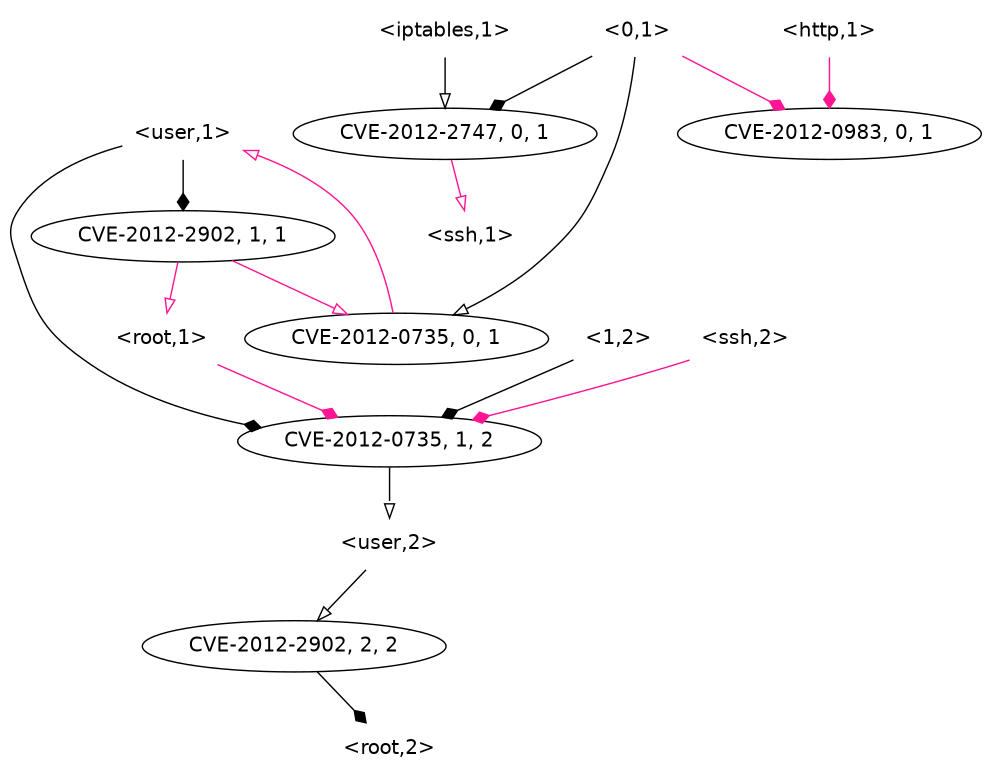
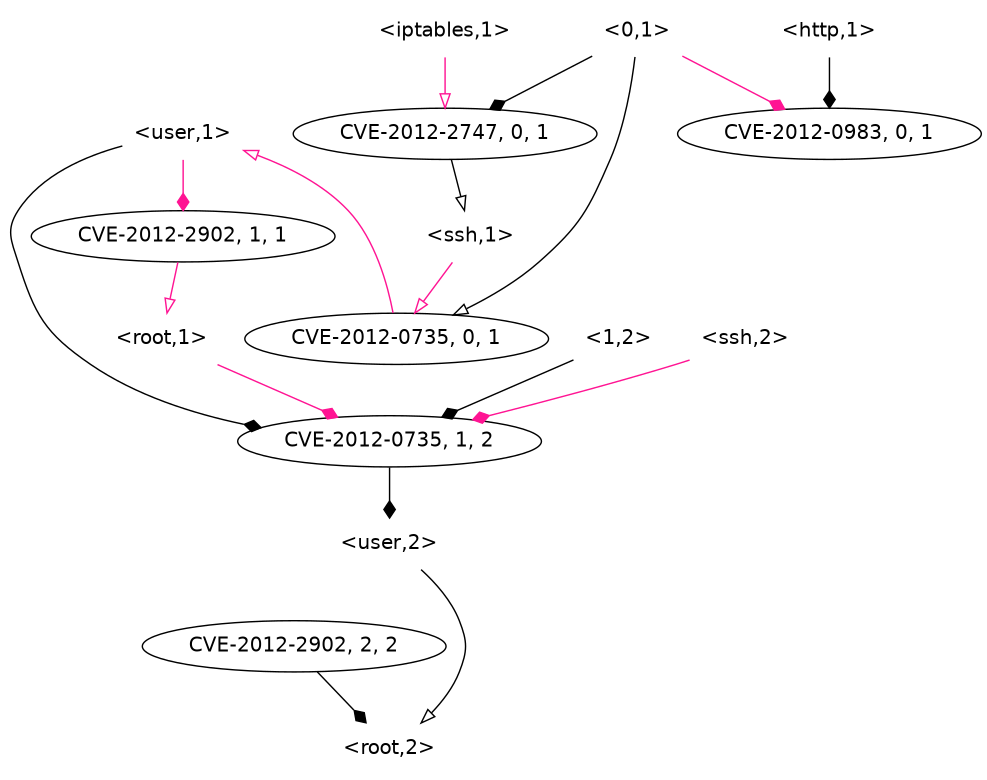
(829, 74) -> (829, 74)
(445, 76) -> (445, 76)
(183, 177) -> (183, 177)
(456, 178) -> (456, 178)
(283, 284) -> (438, 282)
(390, 484) -> (390, 484)
(347, 590) -> (465, 639)
